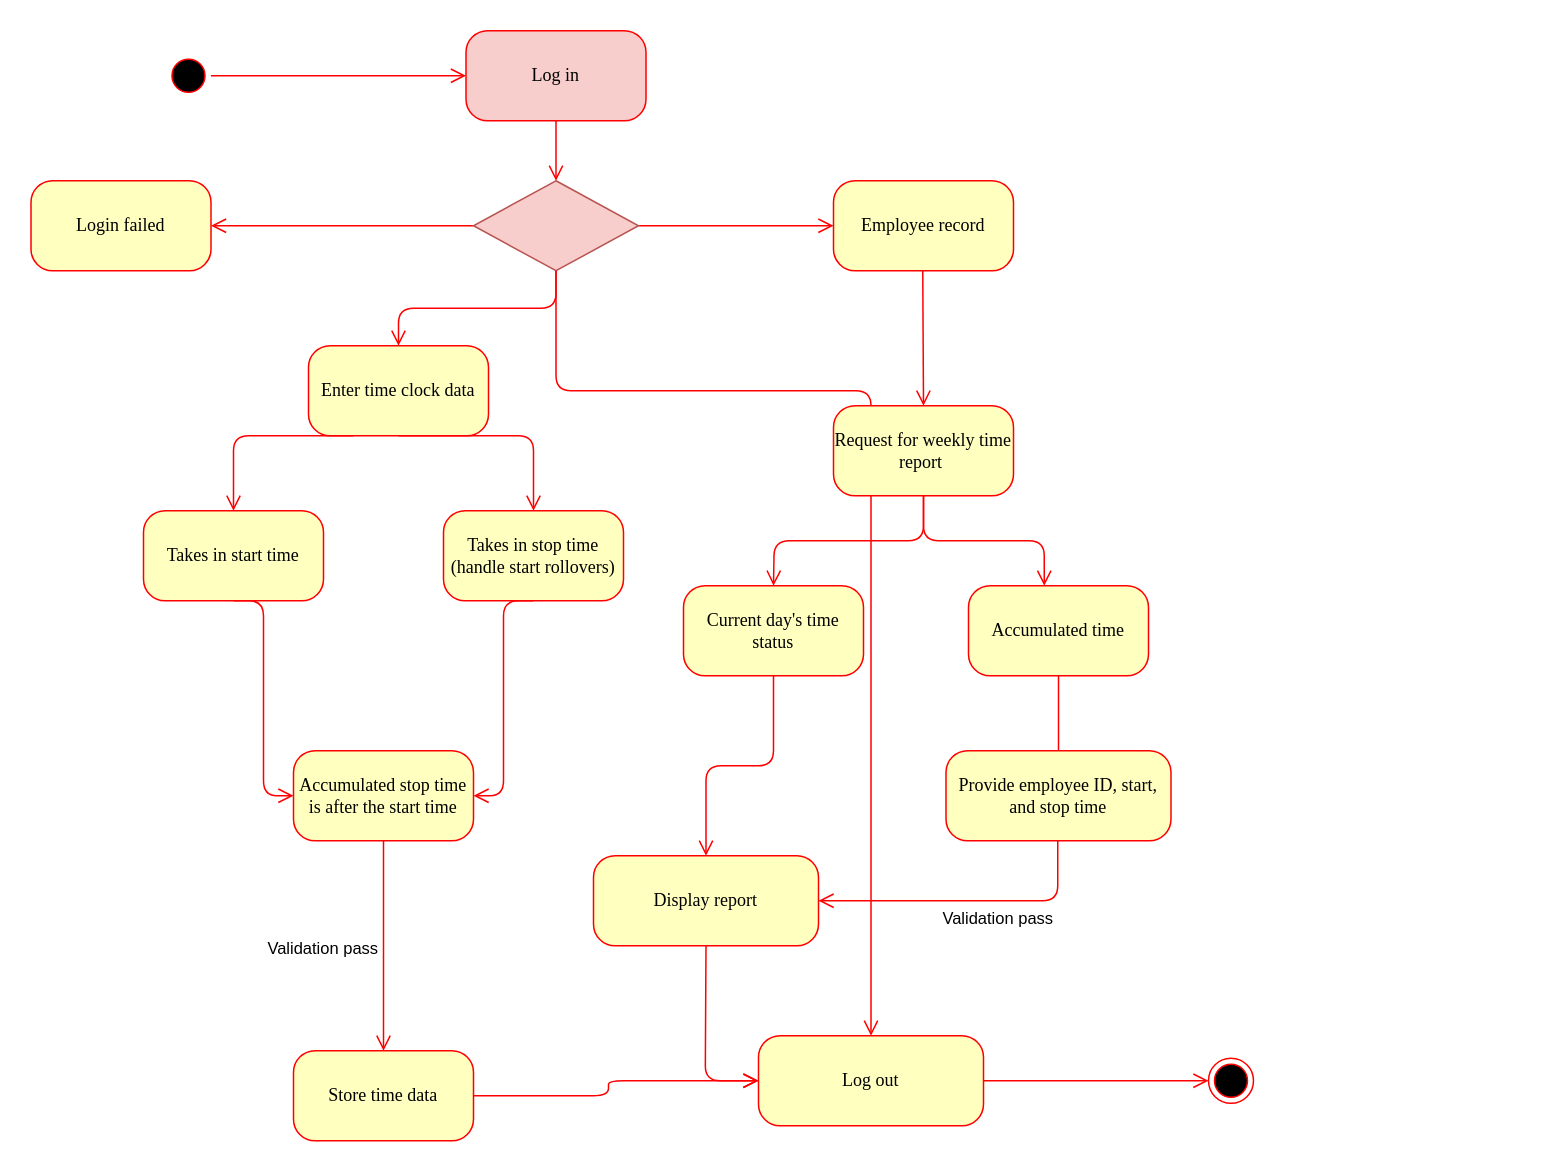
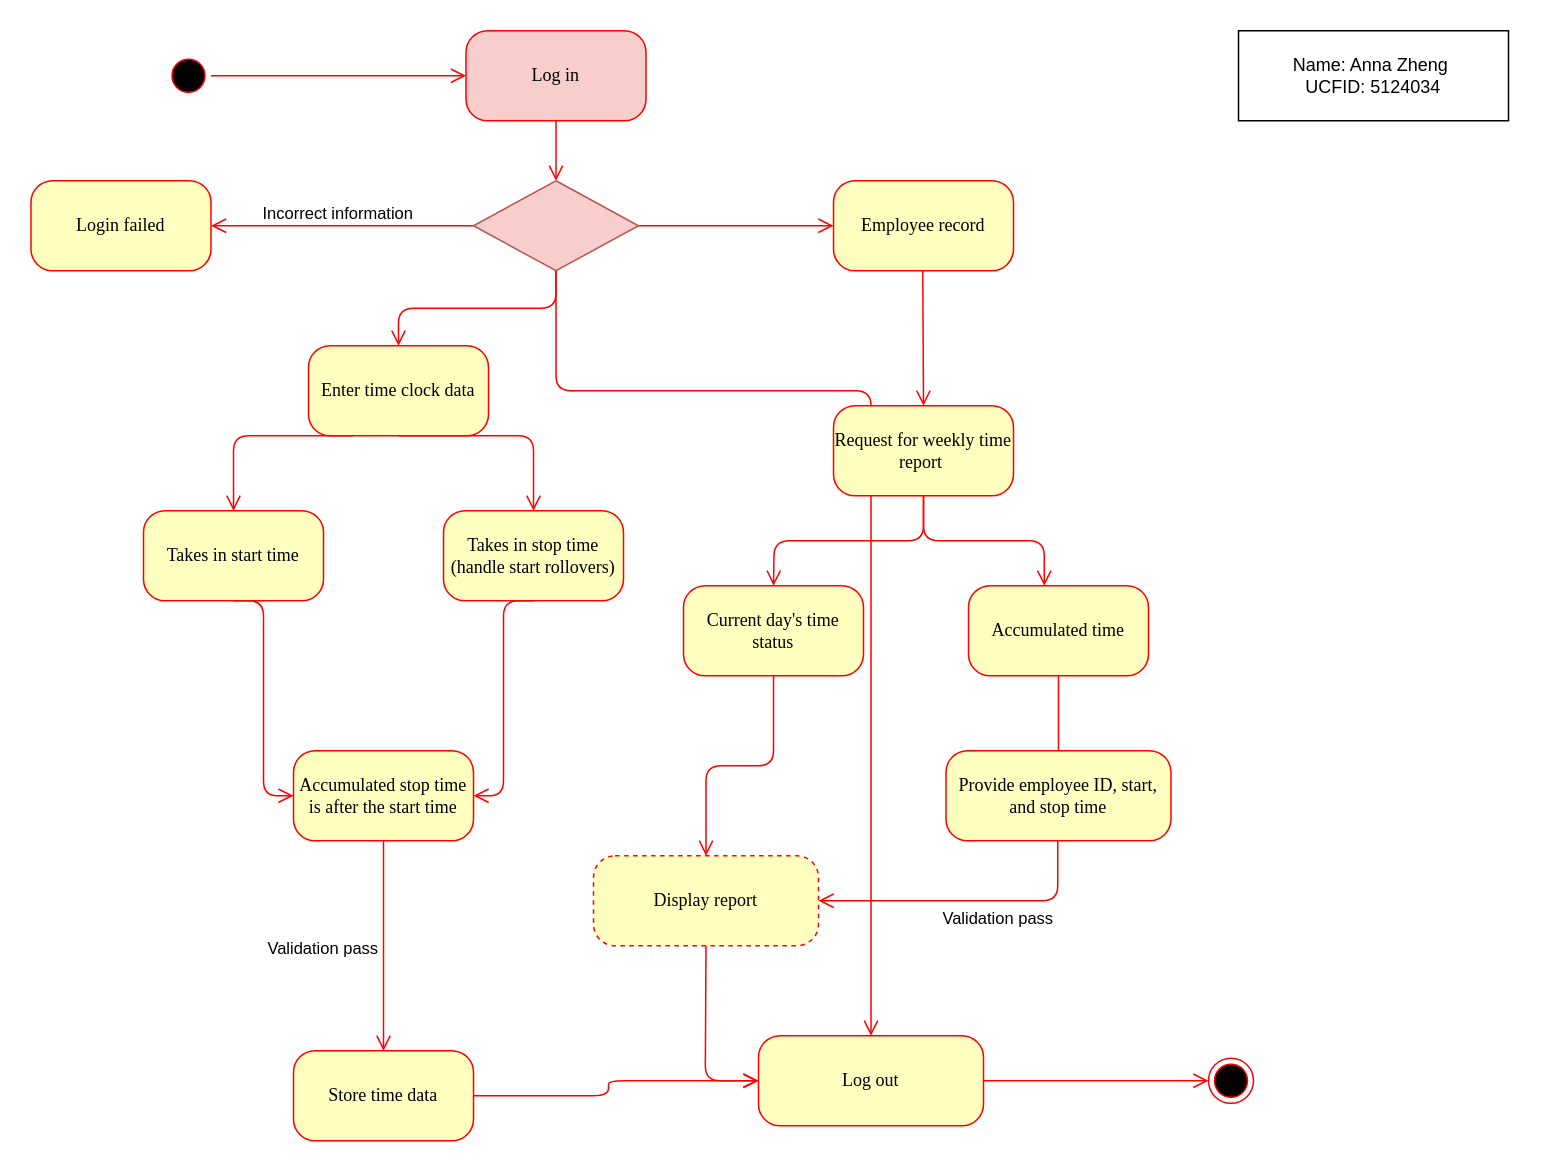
none -> (1373, 76)
none -> (338, 211)
(706, 901) -> (706, 901)
